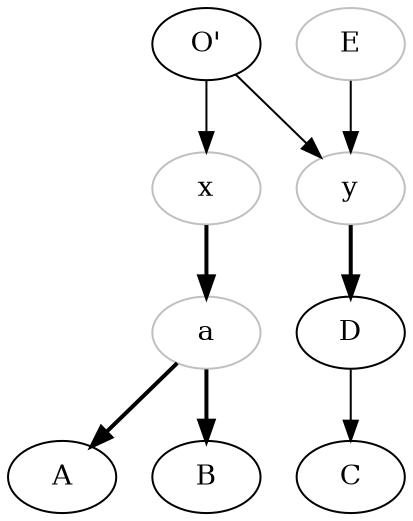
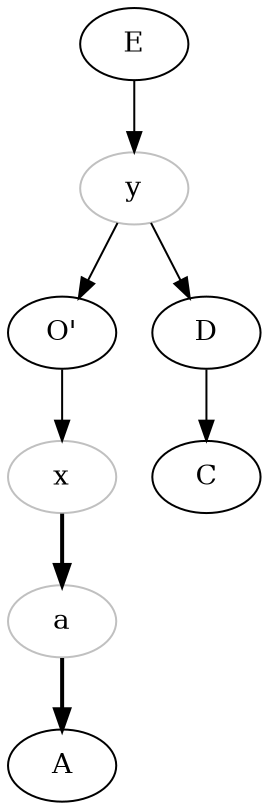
(351, 44) -> (134, 44)
(271, 109) -> (103, 252)
(351, 251) -> (166, 252)
(206, 477) -> none
